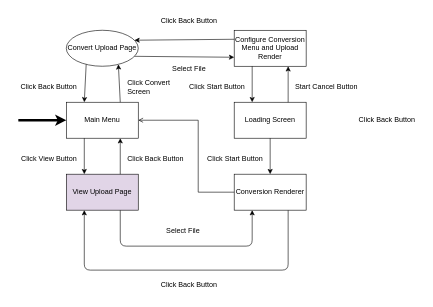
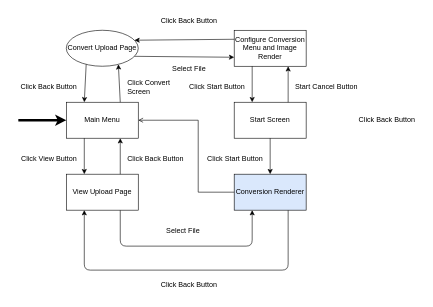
(270, 48) -> (270, 48)
(270, 120) -> (270, 120)
(102, 192) -> (102, 192)
(270, 192) -> (270, 192)
